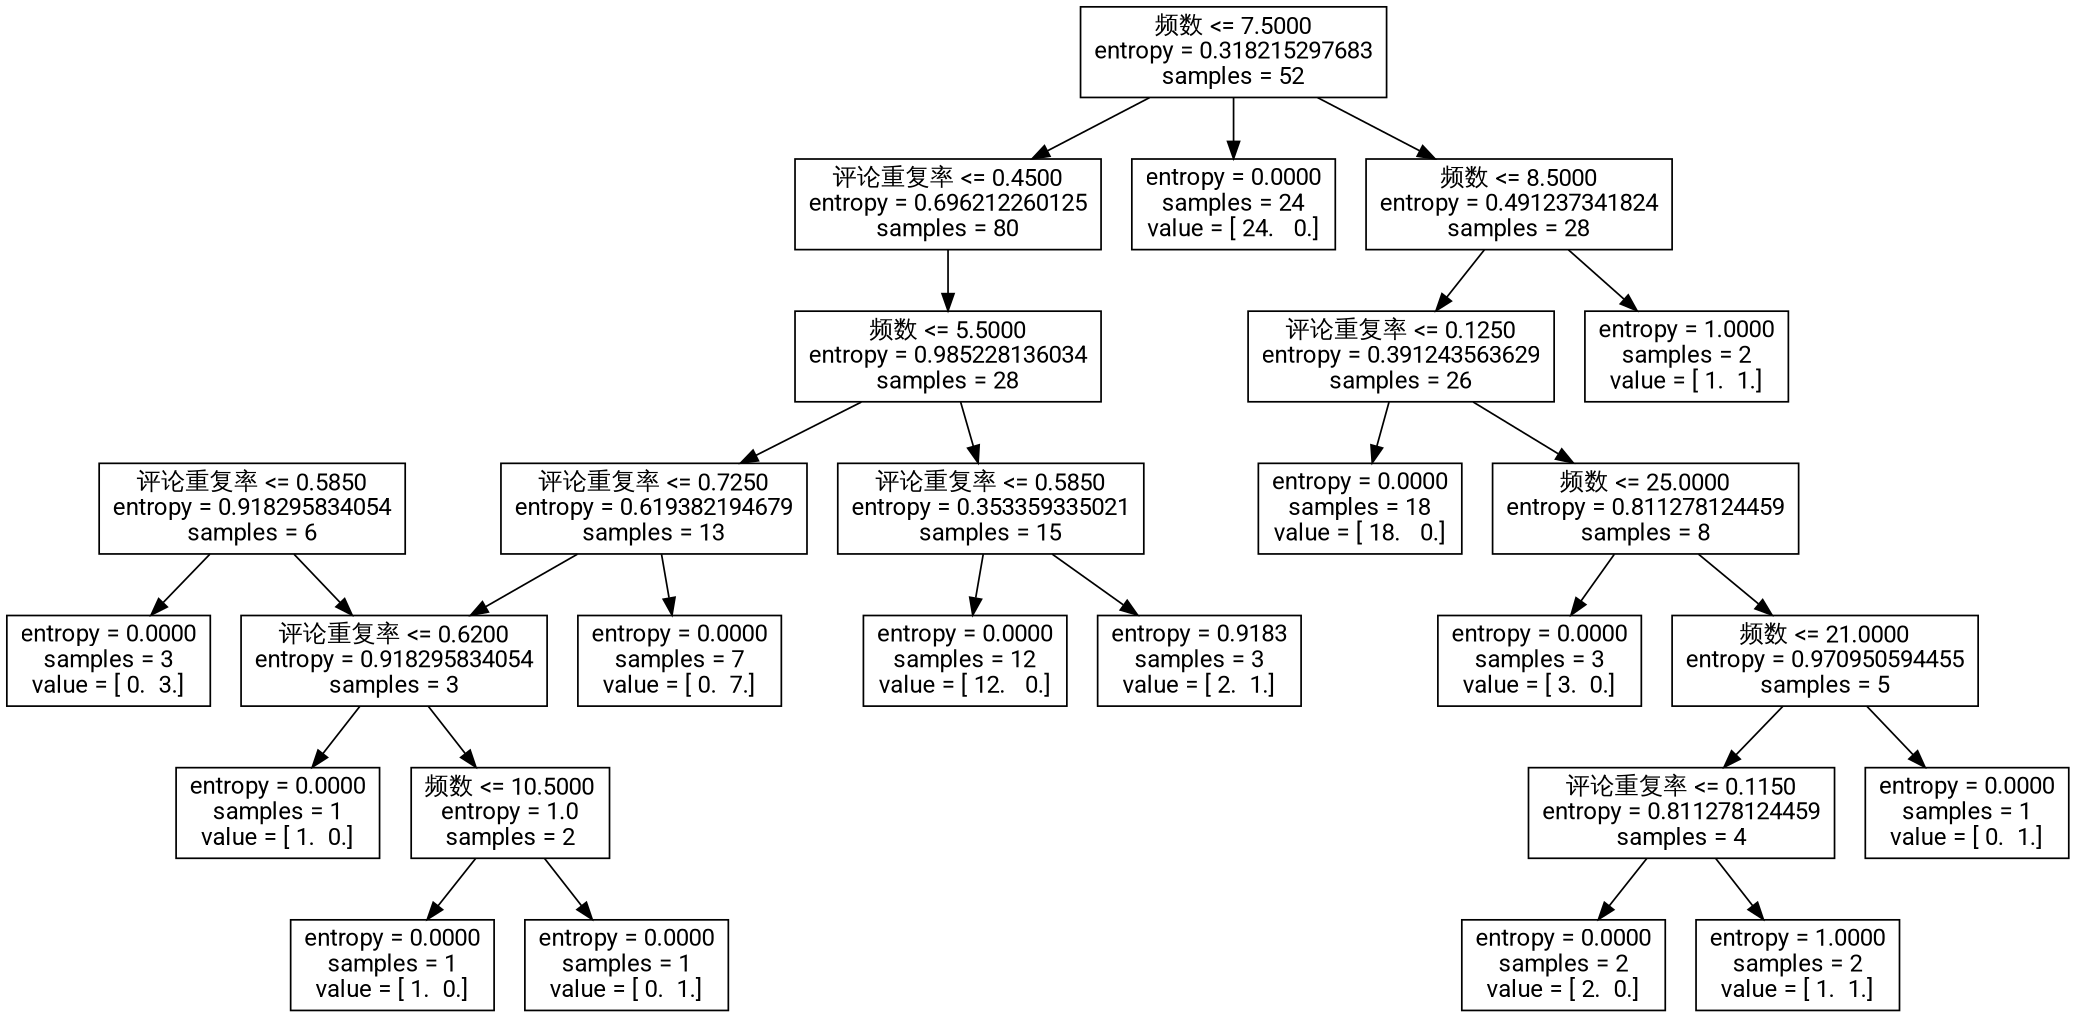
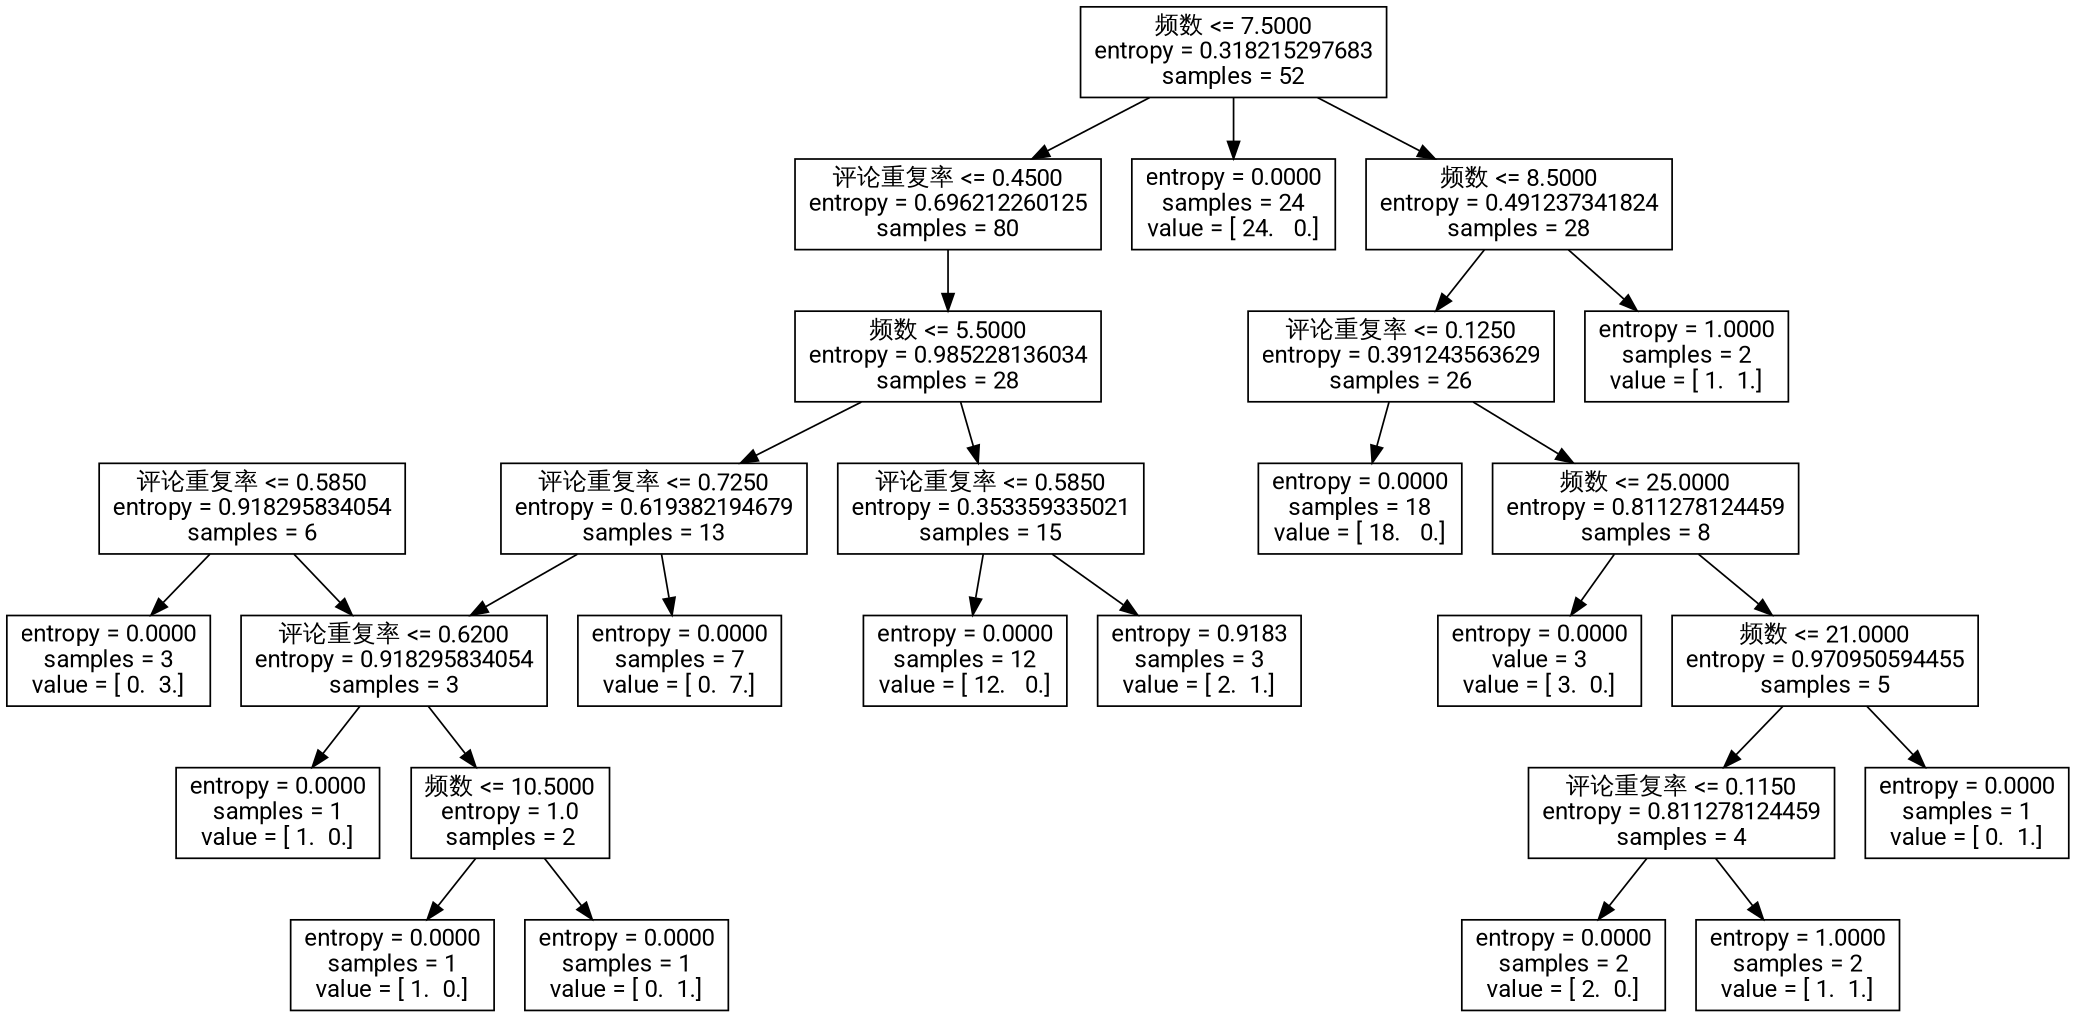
(1540, 661) -> (1540, 661)
